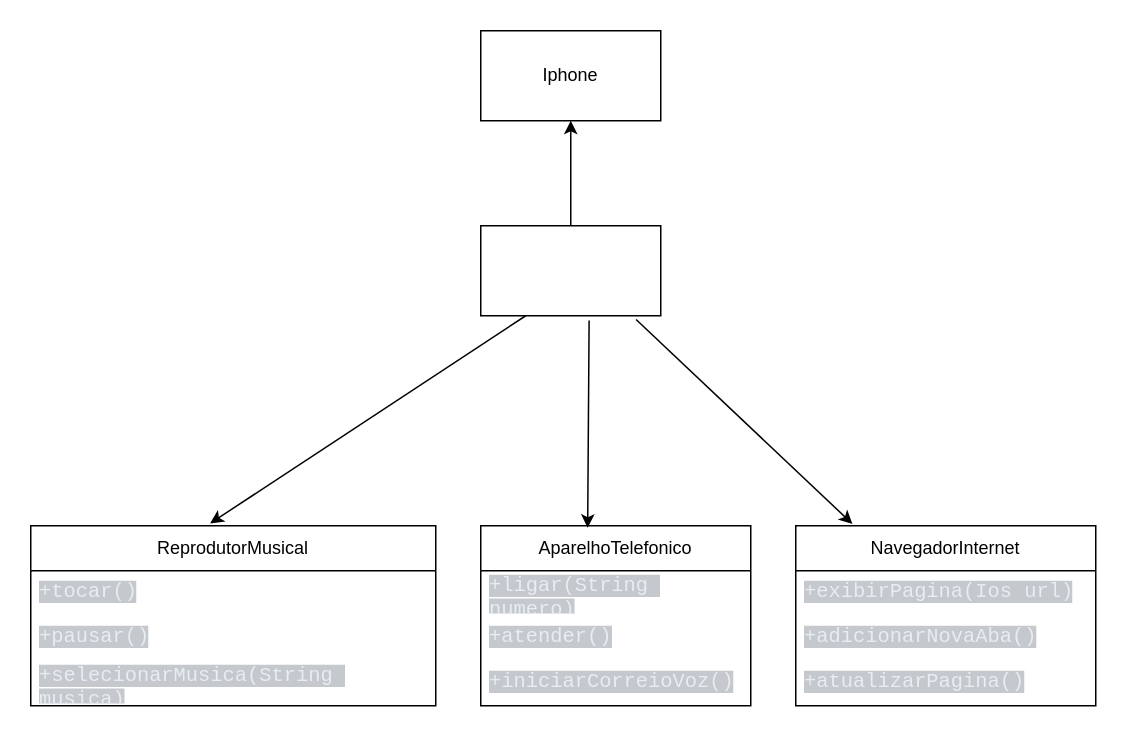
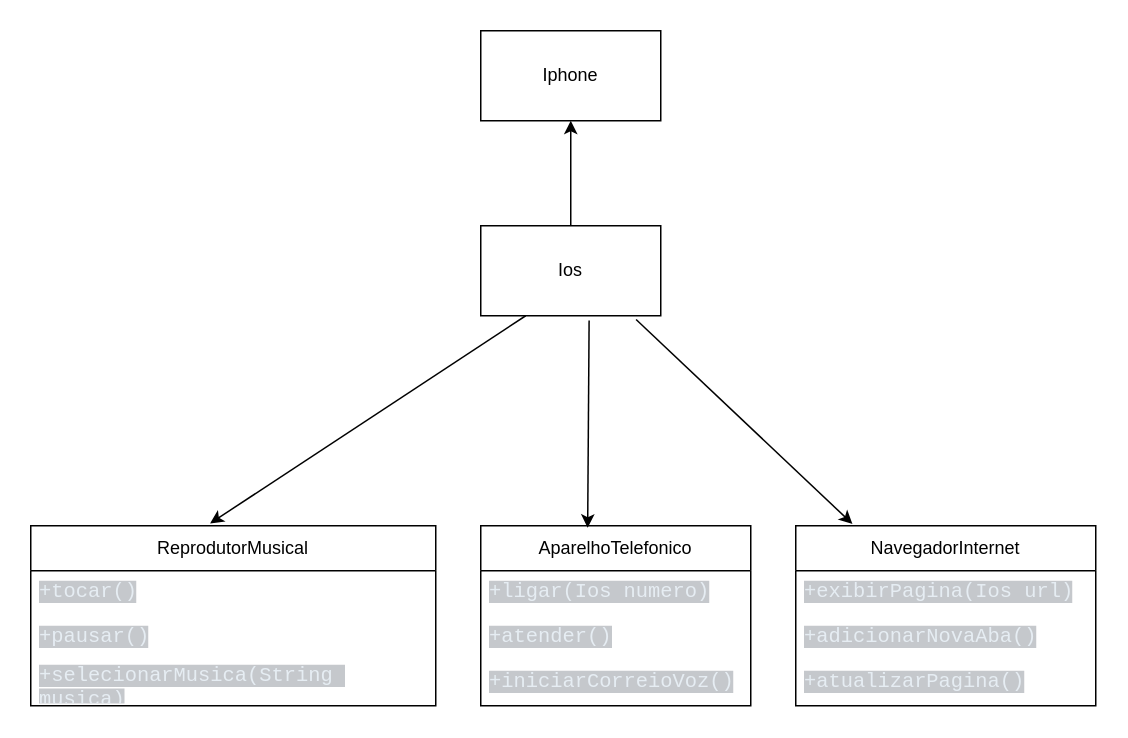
none -> (571, 271)
(586, 593) -> (573, 593)
